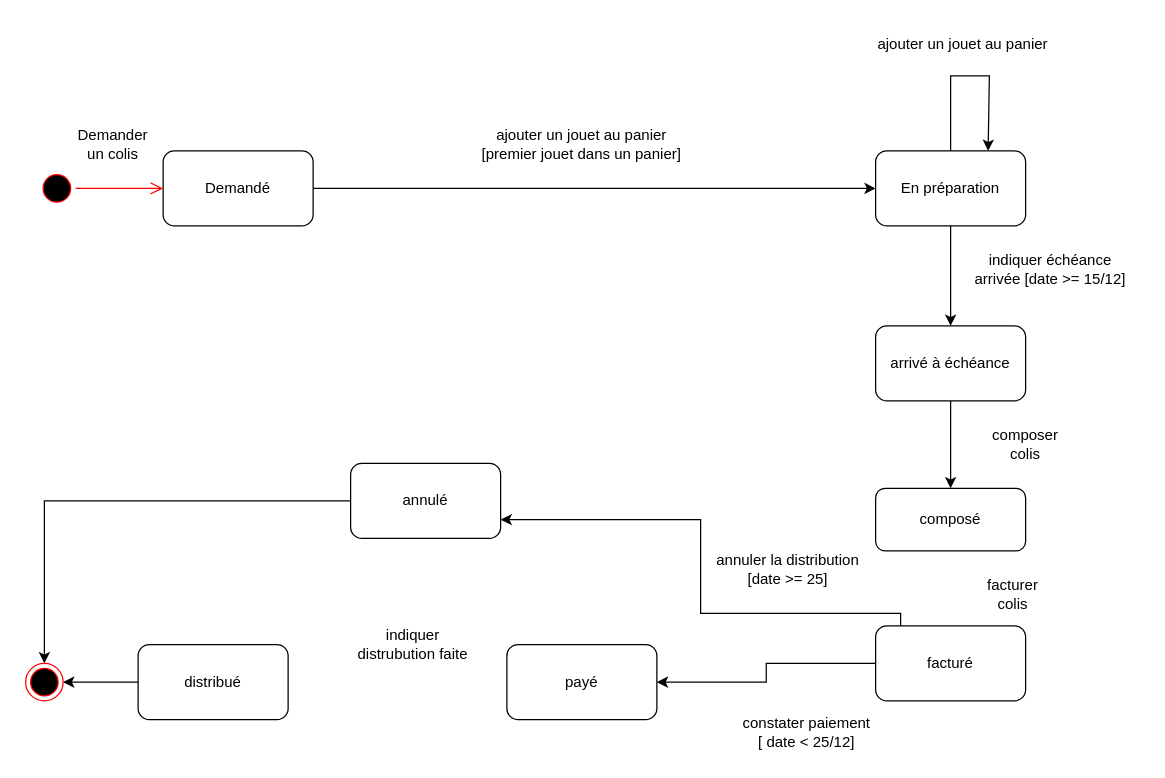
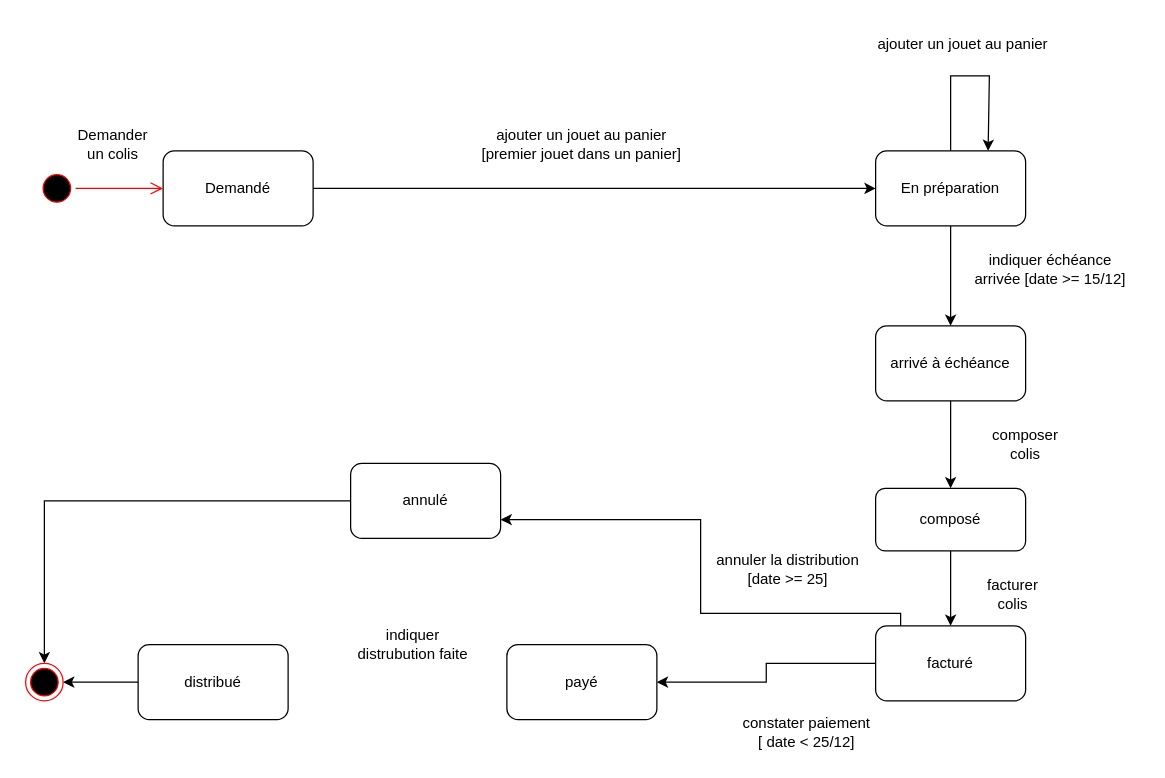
none -> (951, 584)
